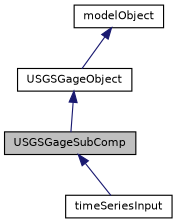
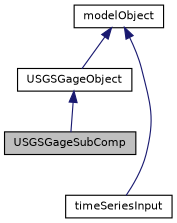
(98, 179) -> (151, 118)
